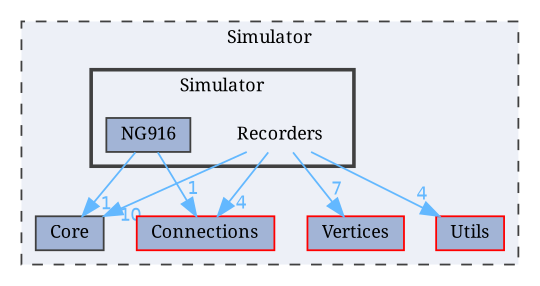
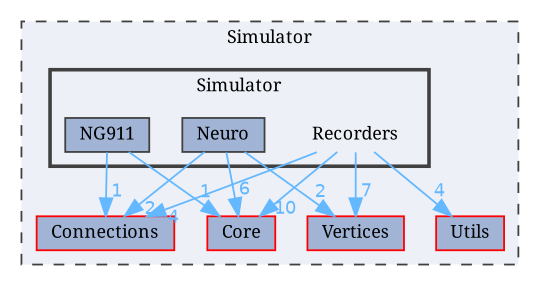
(148, 135) -> (107, 135)
none -> (223, 135)
(70, 233) -> (241, 233)
